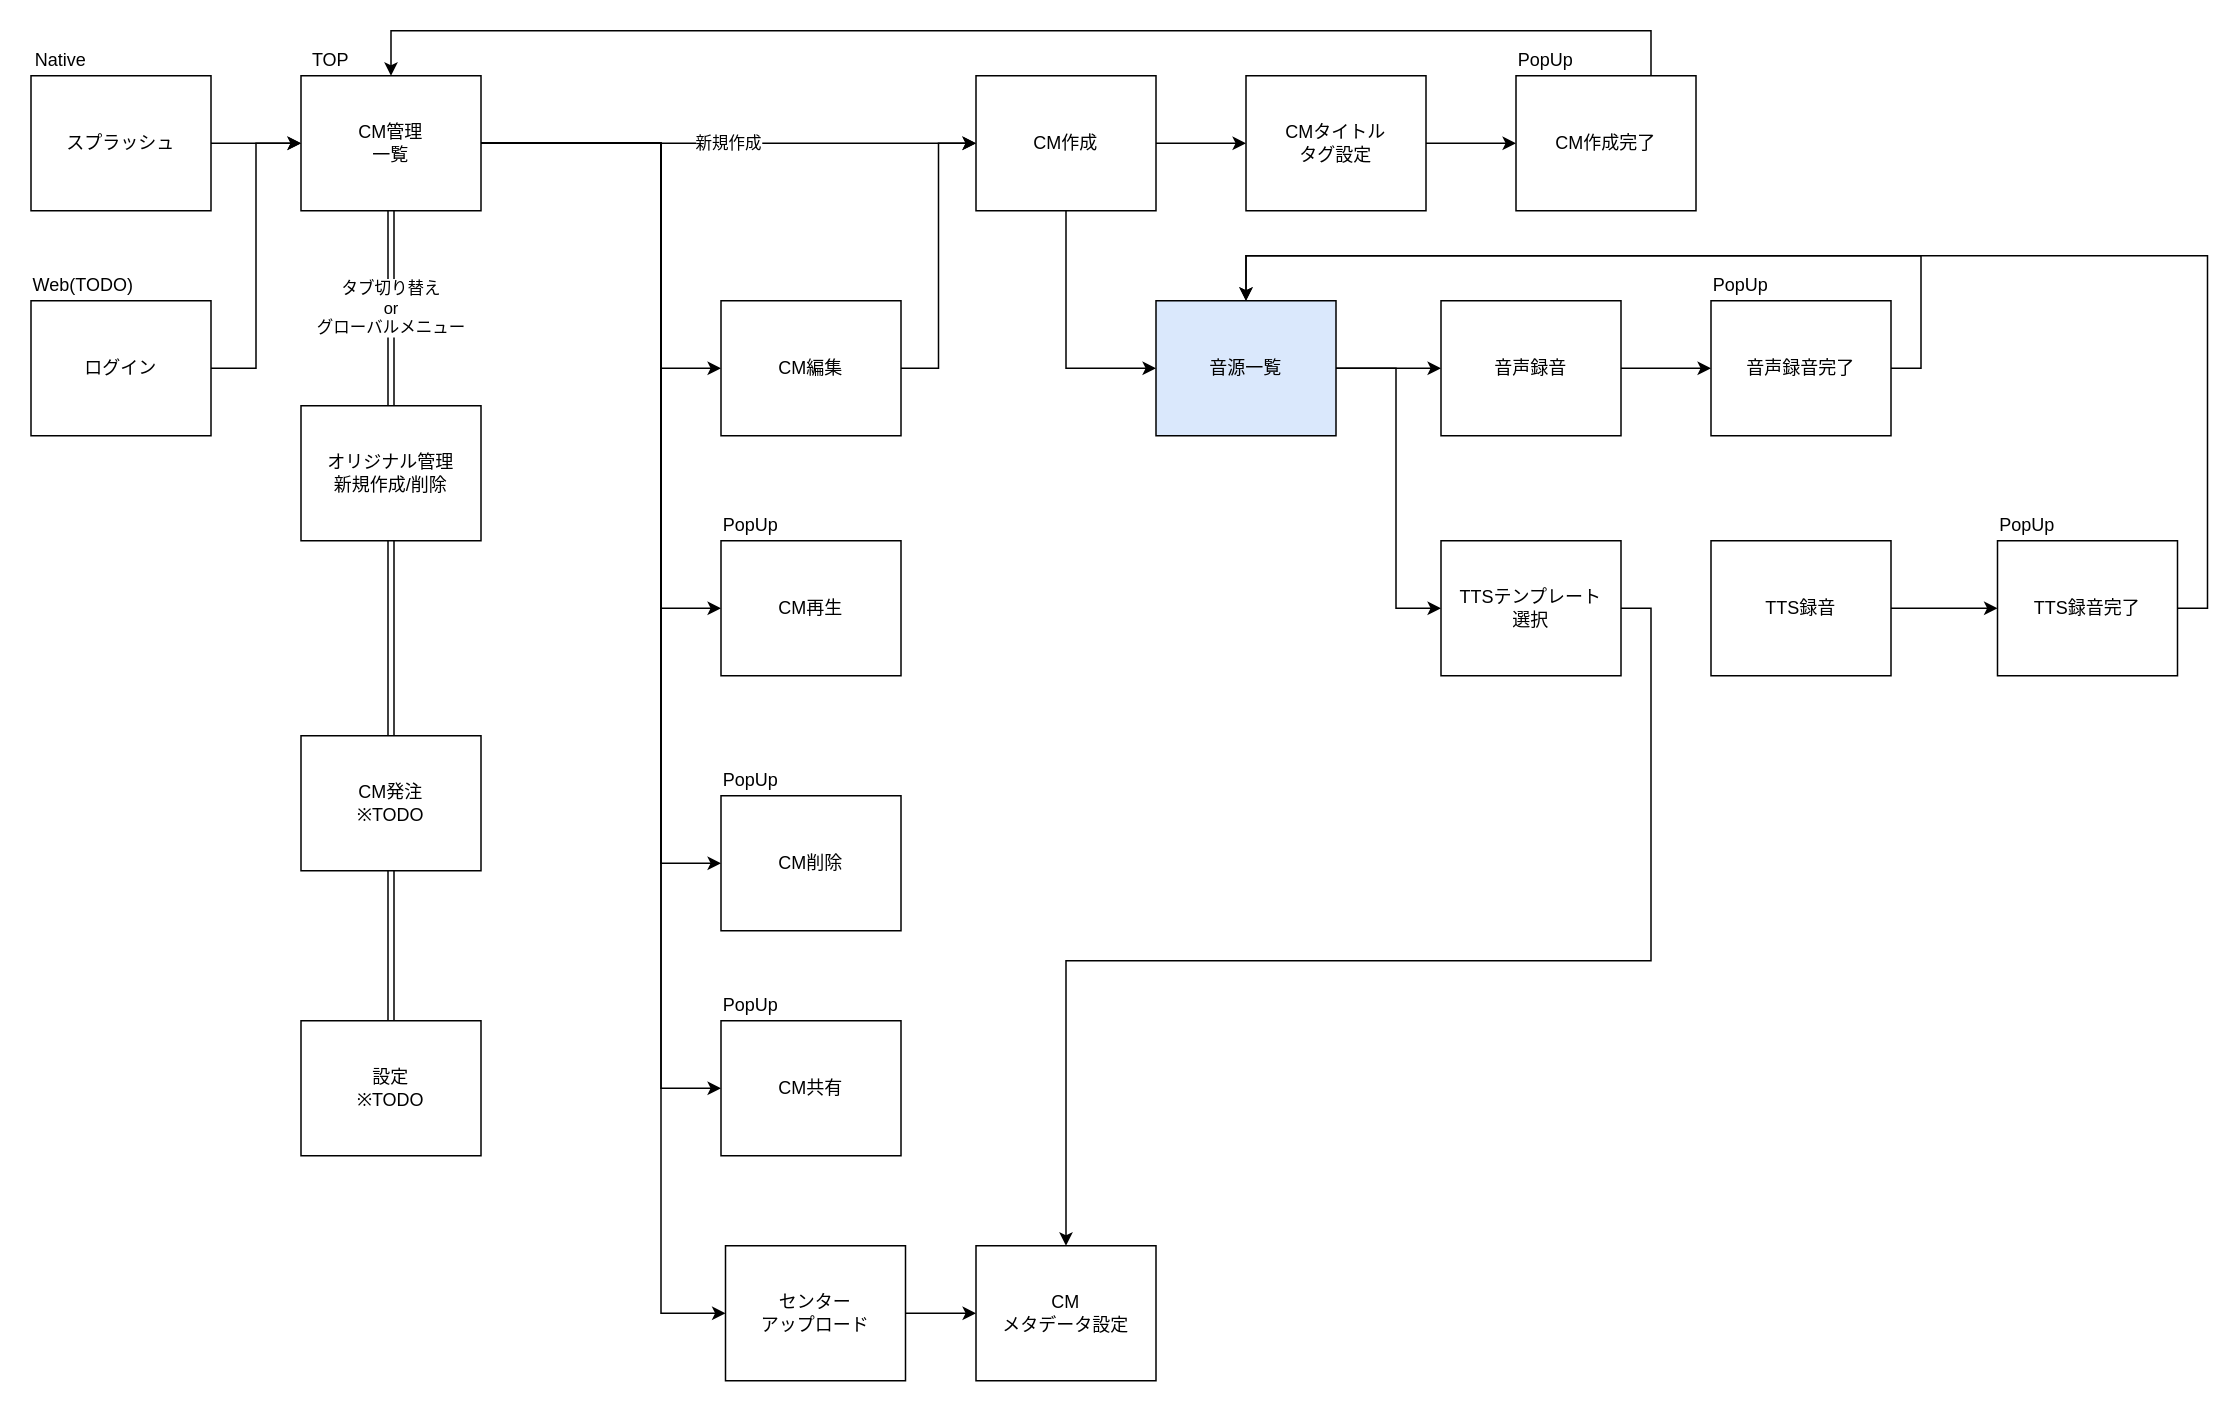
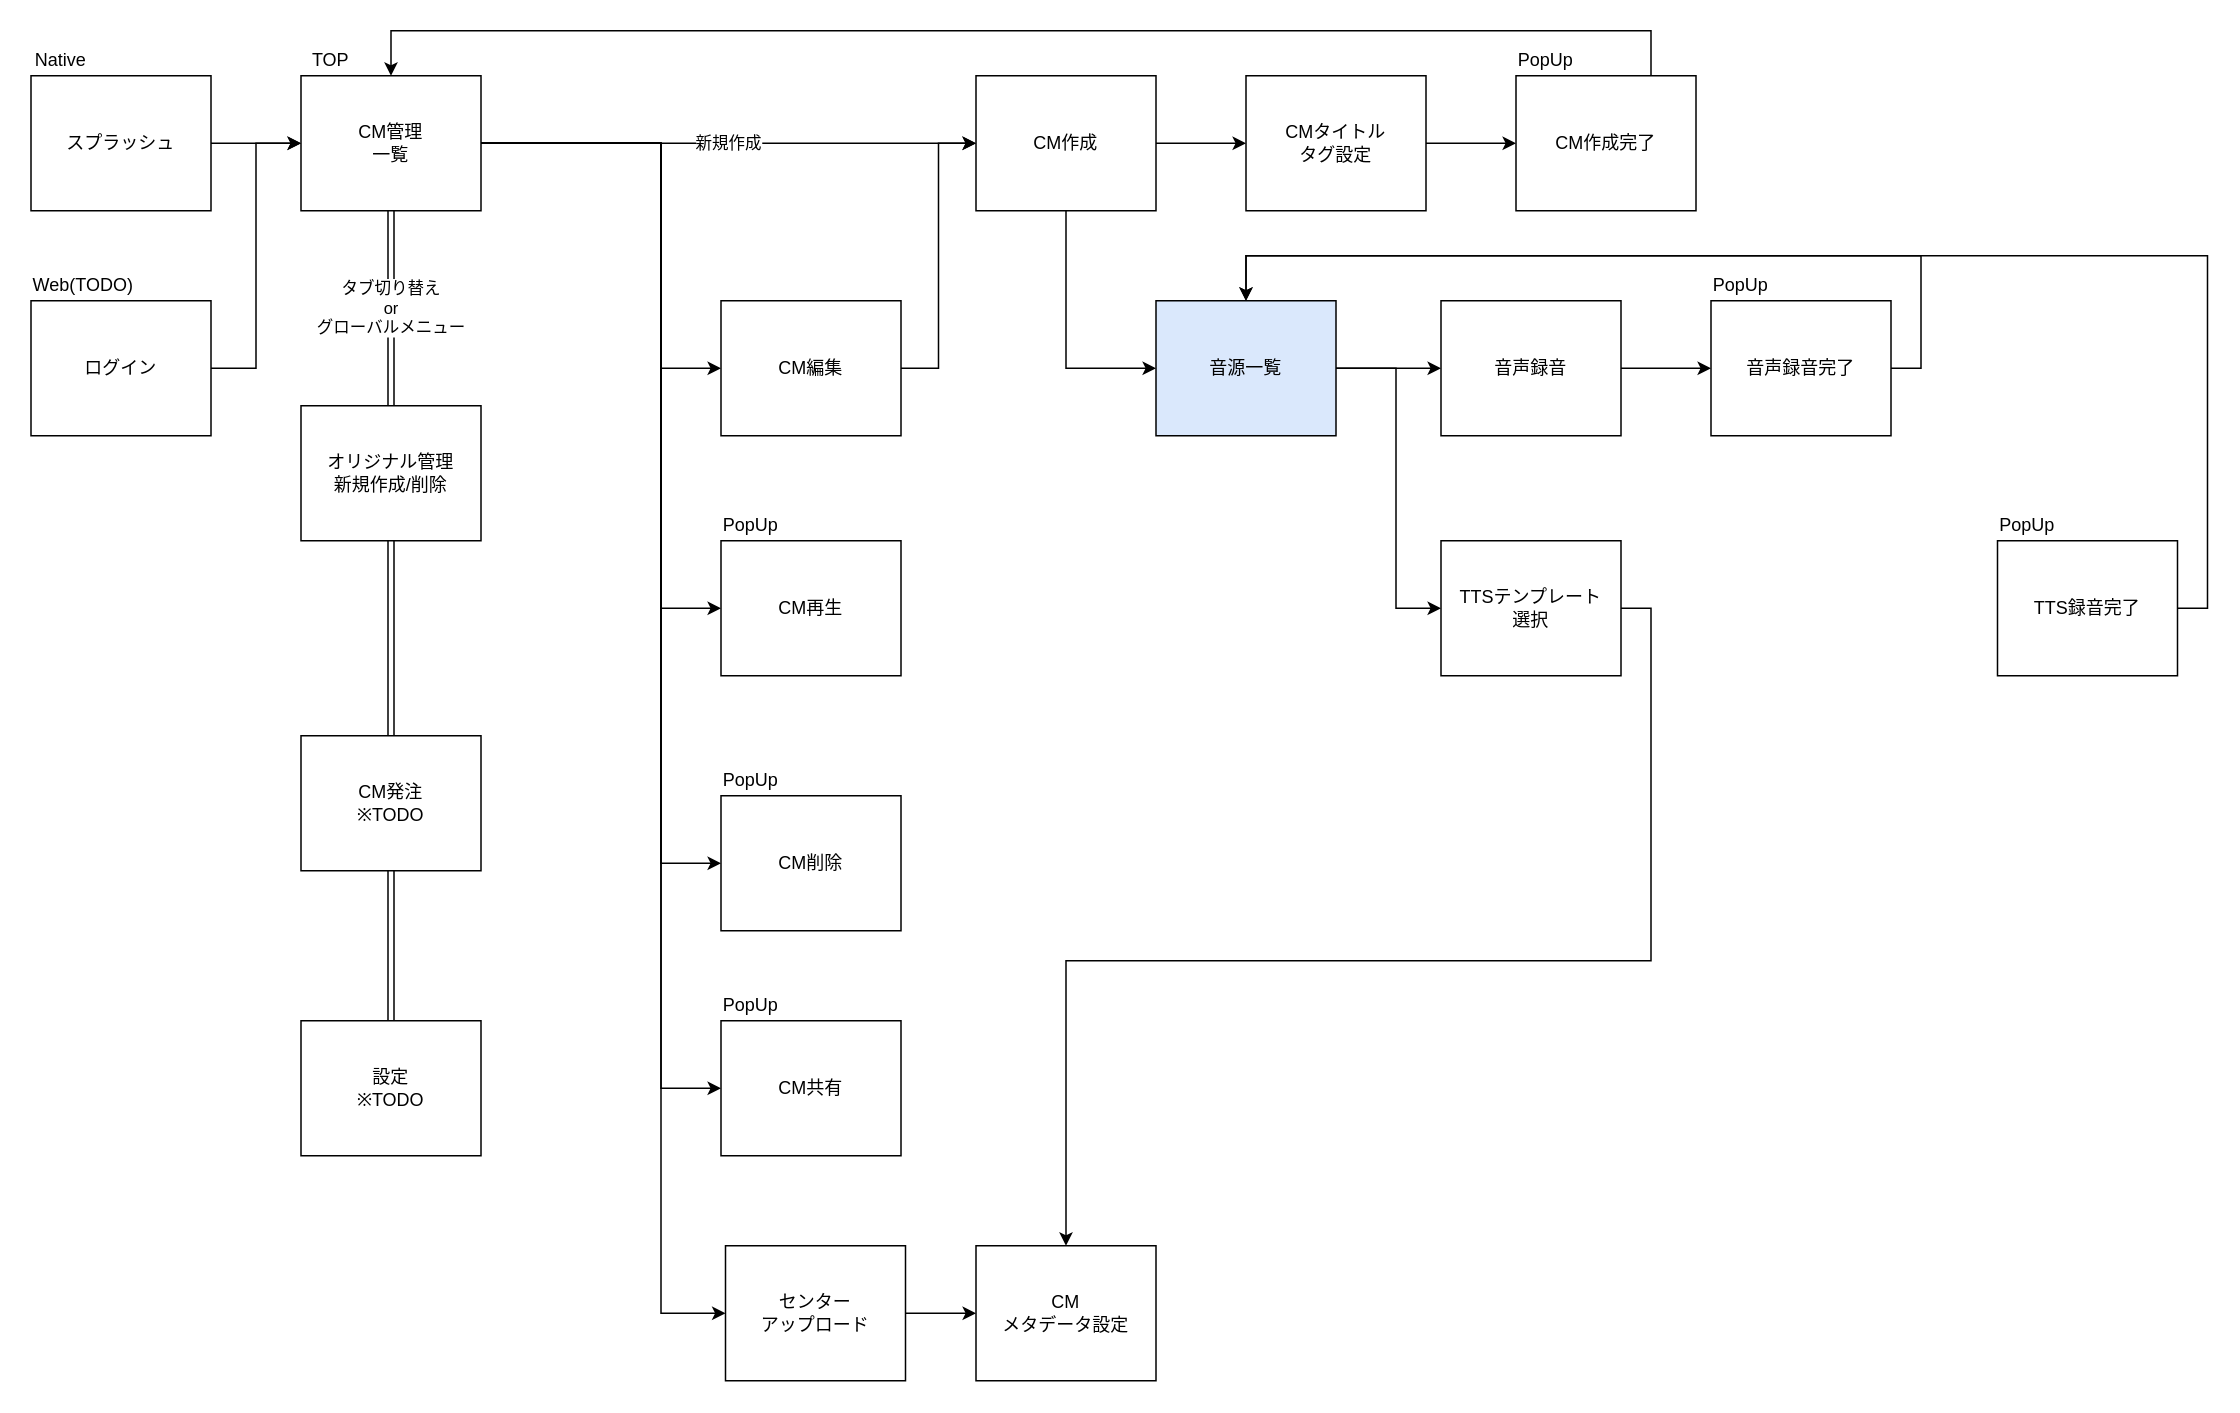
(1801, 608) -> none
(1939, 608) -> none
